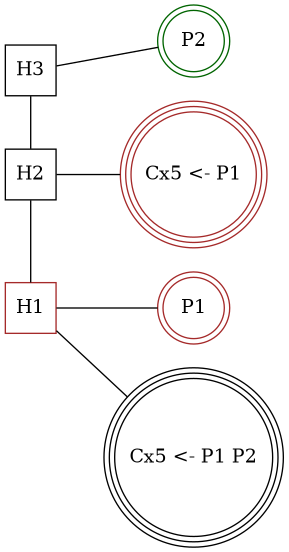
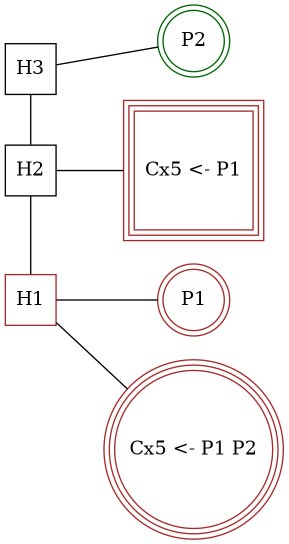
(194, 175) -> (194, 170)
(194, 457) -> (194, 449)
